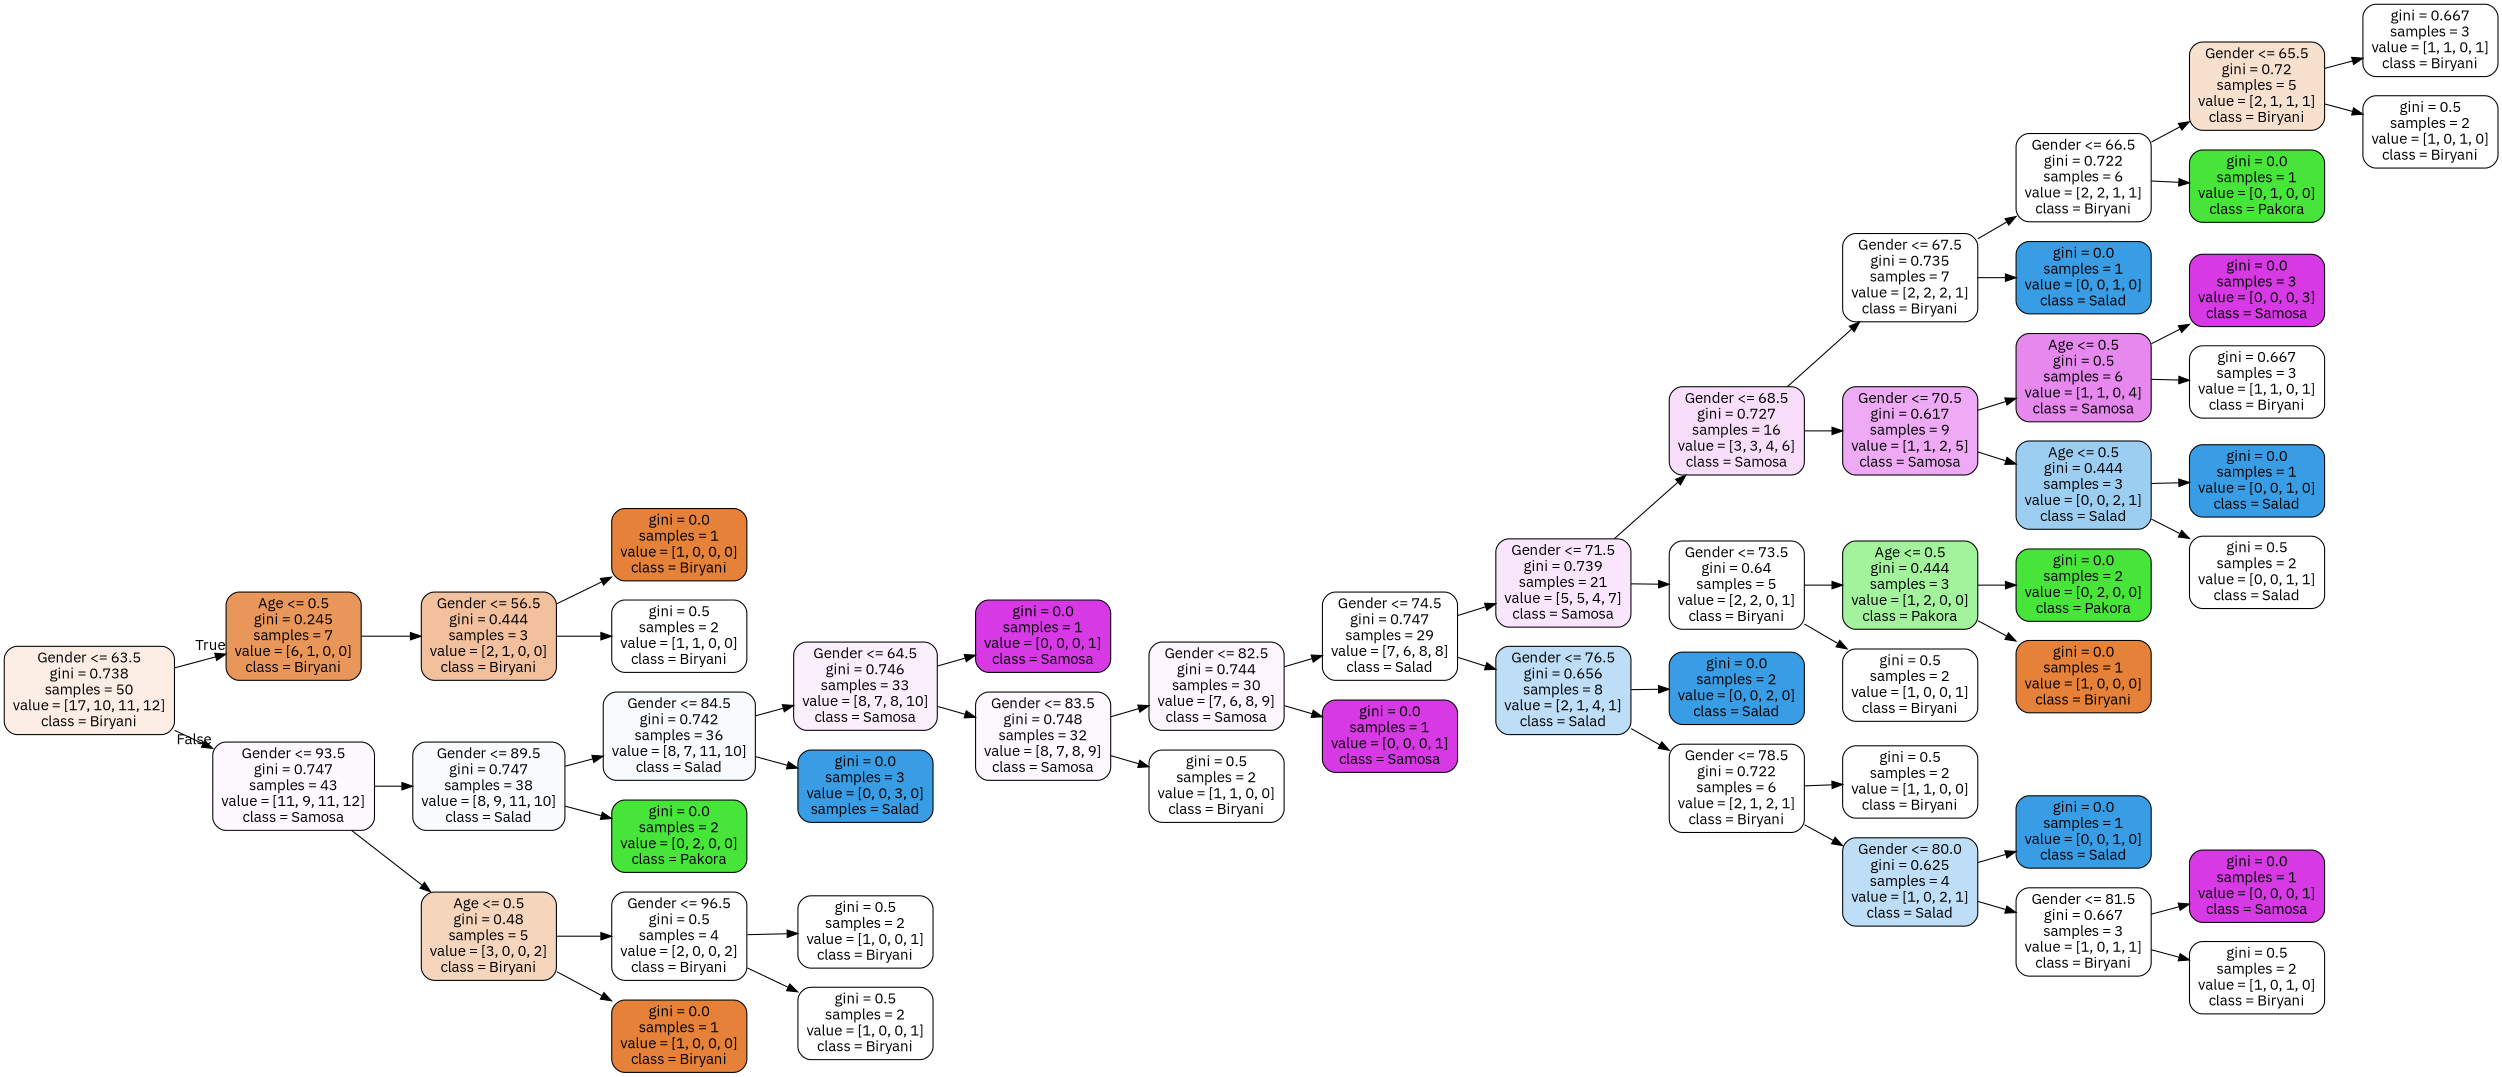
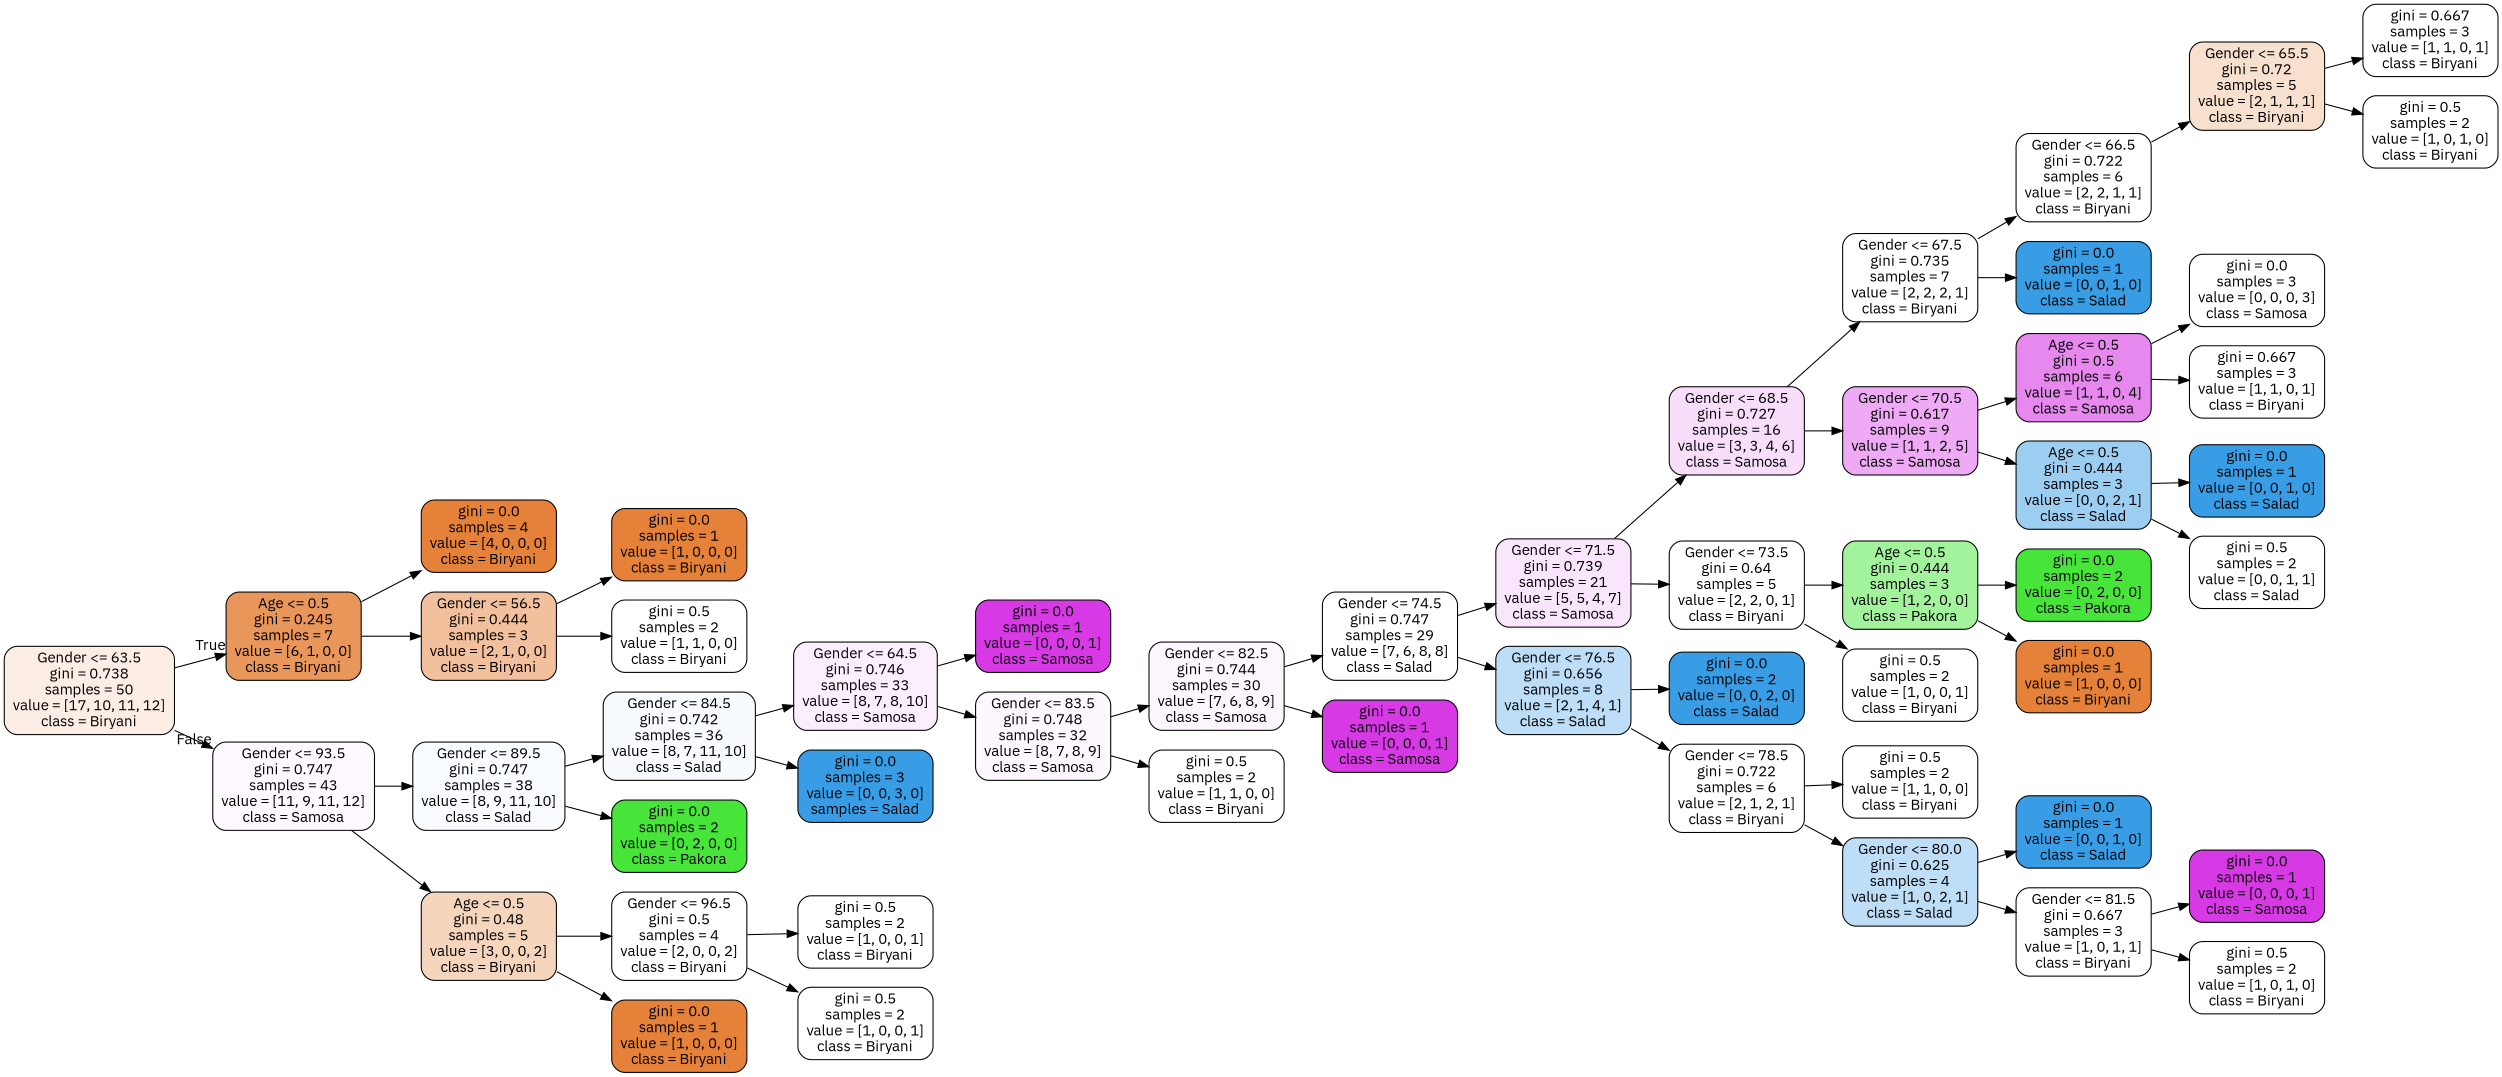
(2257, 186) -> none
(2257, 290) -> (2257, 290)
none -> (489, 536)
